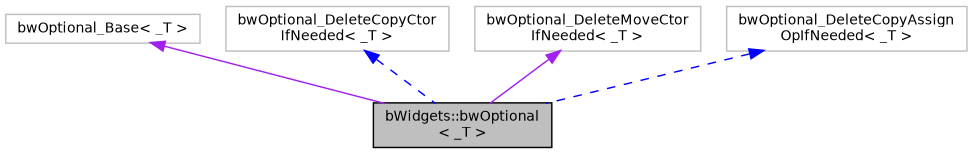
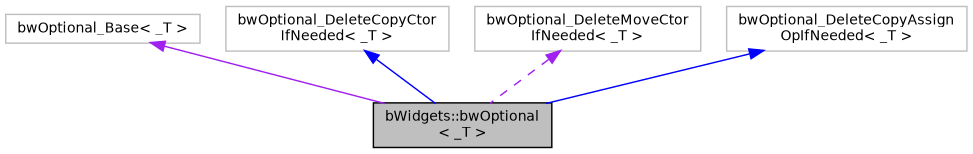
(648, 79) -> (648, 79)
(406, 81) -> (406, 81)
(519, 81) -> (519, 81)
